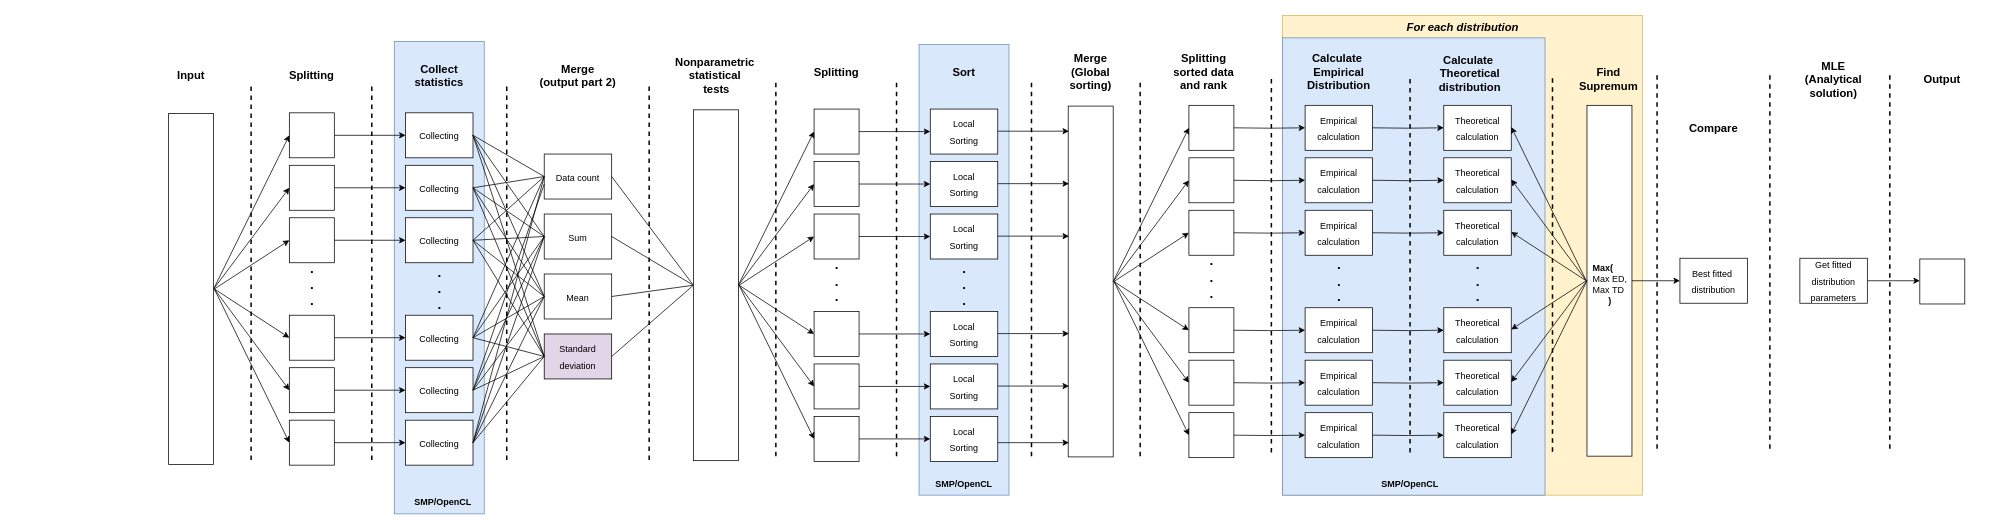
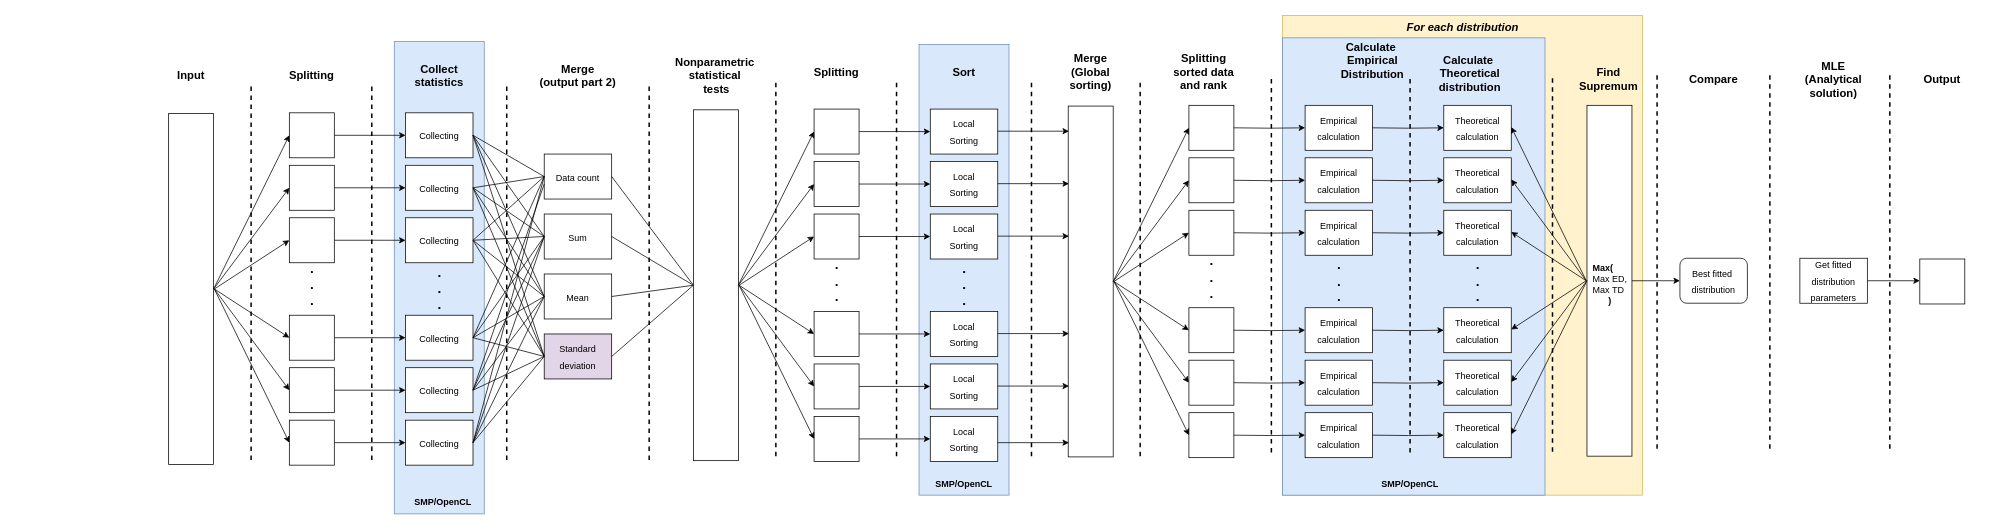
(1339, 72) -> (1373, 60)
(1714, 128) -> (1714, 79)
(1714, 281) -> (1714, 281)
